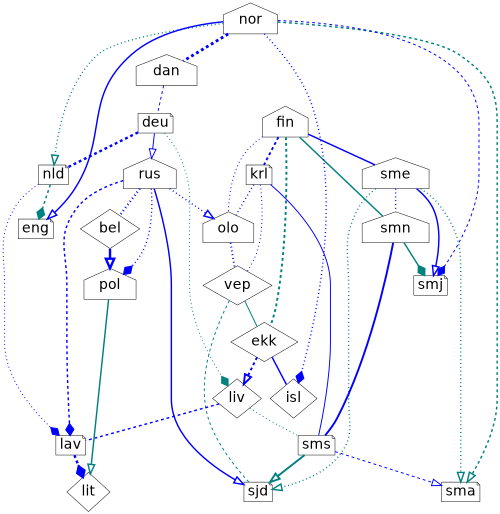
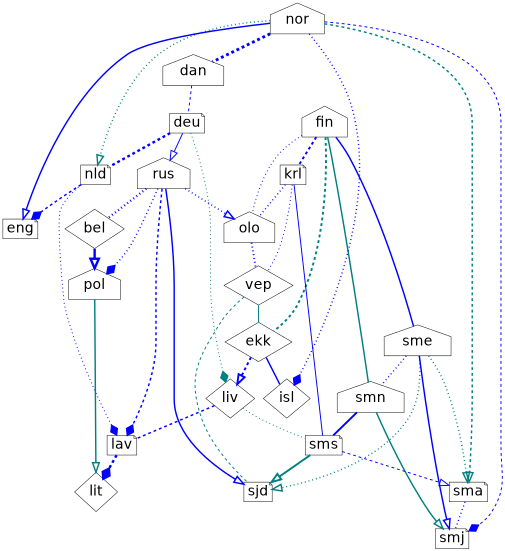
(46, 196) -> (61, 198)
(411, 254) -> (402, 466)
none -> (460, 515)
